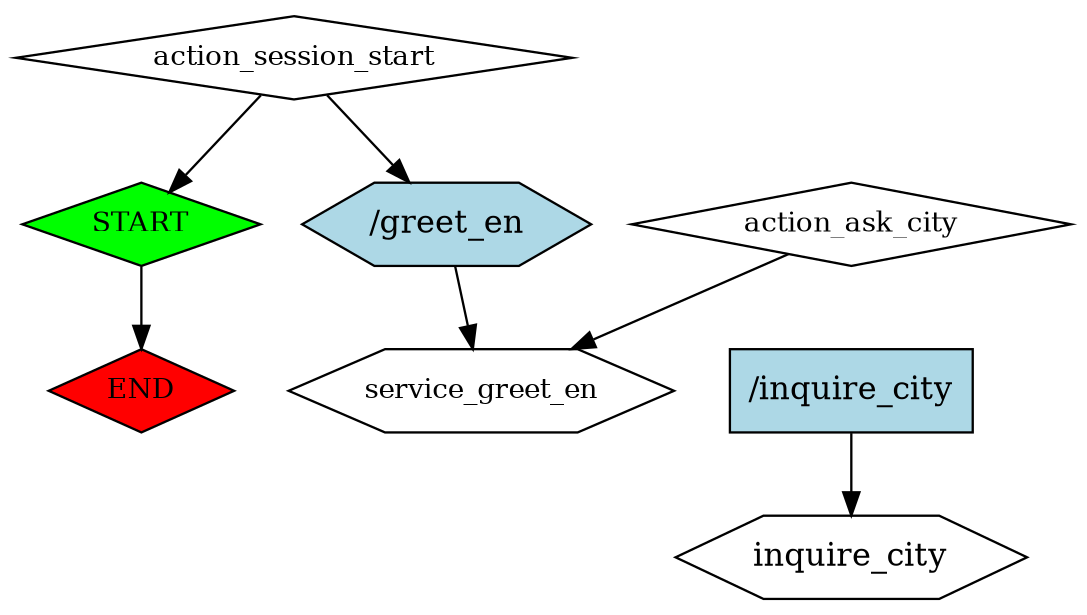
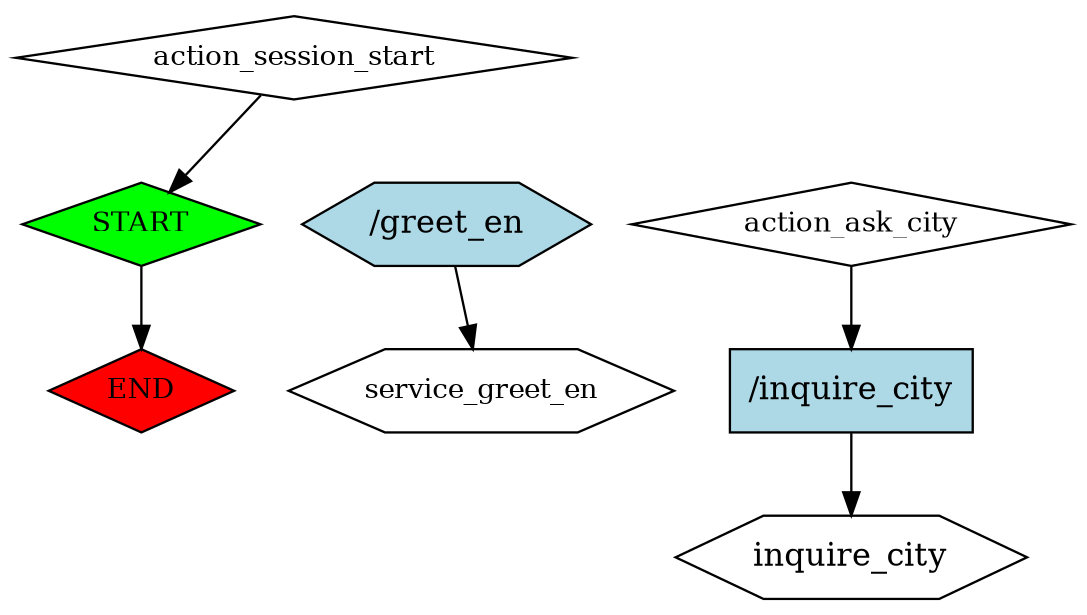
(360, 130) -> none
(691, 297) -> (851, 296)
